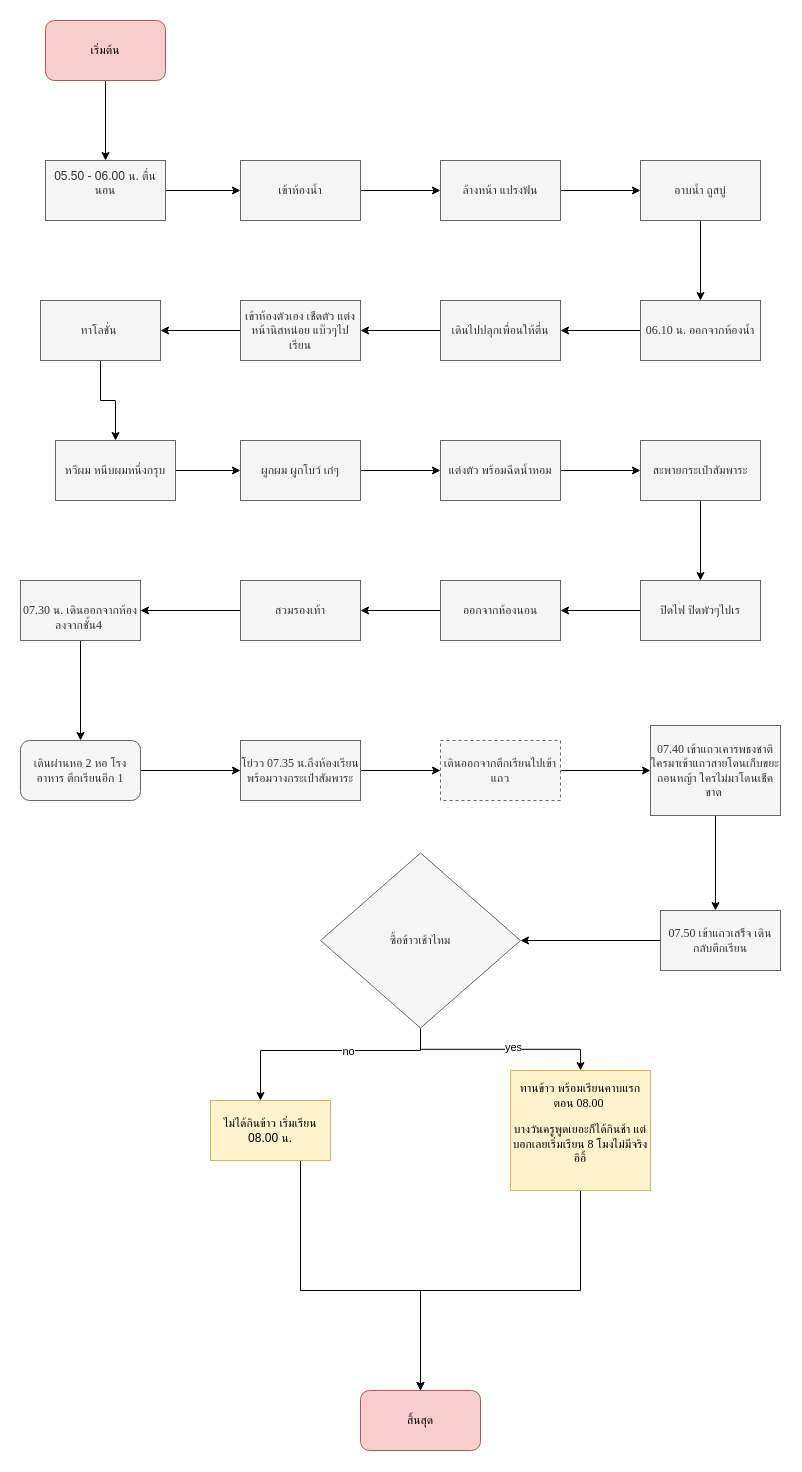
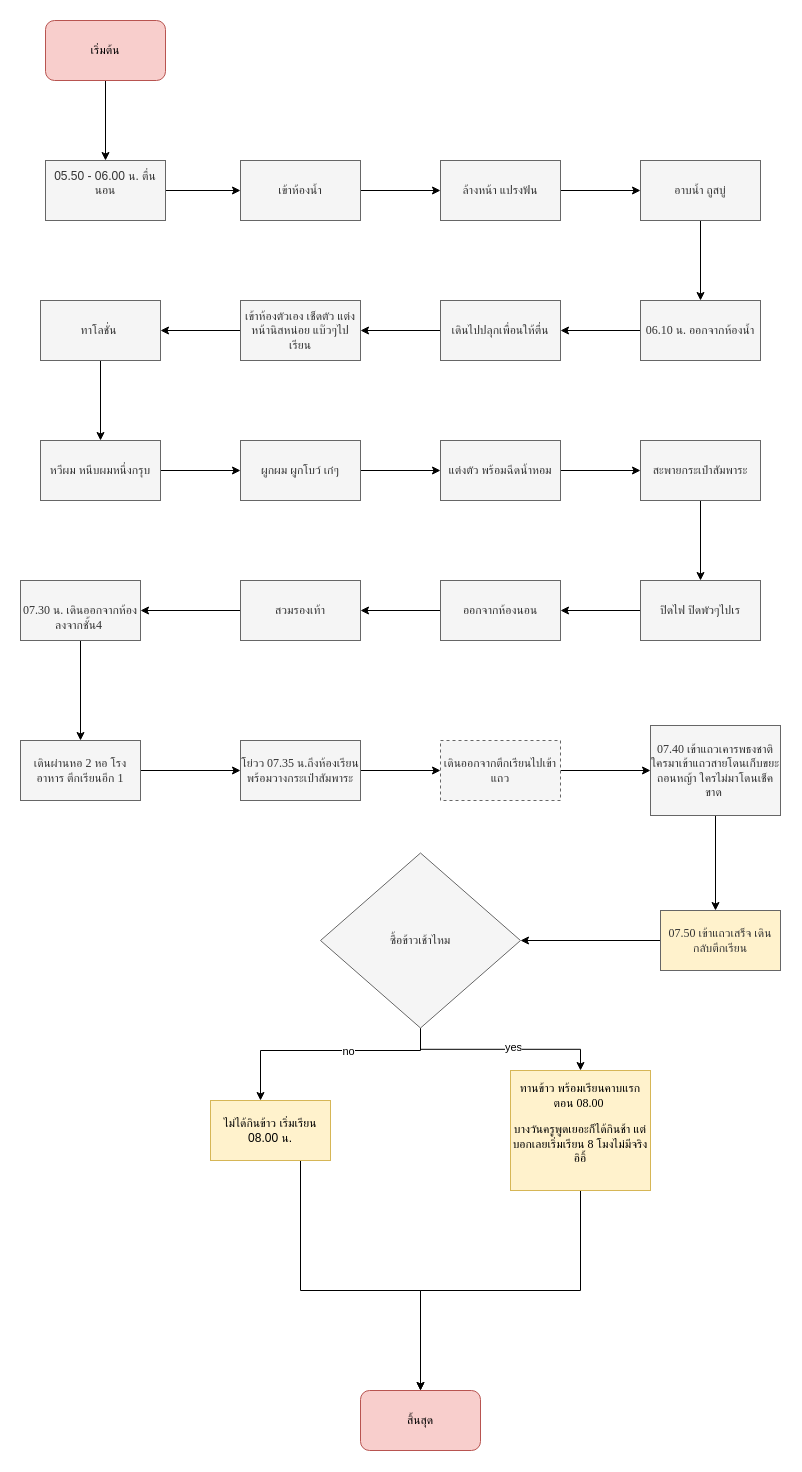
(116, 471) -> (101, 471)
(81, 771) -> (81, 771)
(721, 941) -> (721, 941)
